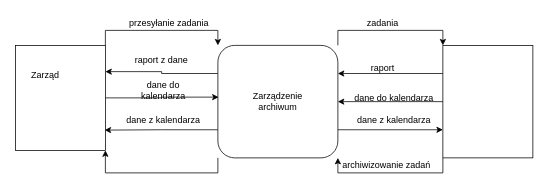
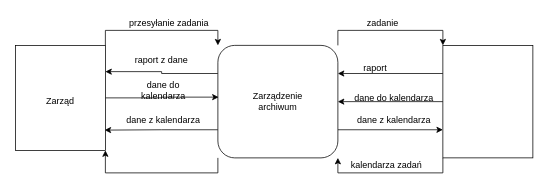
(383, 23) -> (383, 23)
(383, 68) -> (375, 68)
(45, 75) -> (60, 102)
(387, 165) -> (387, 165)
